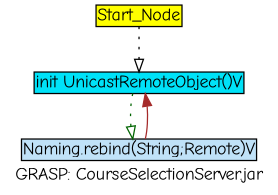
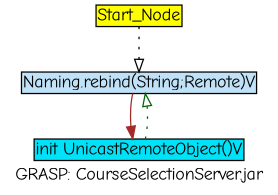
(139, 43) -> (139, 43)
